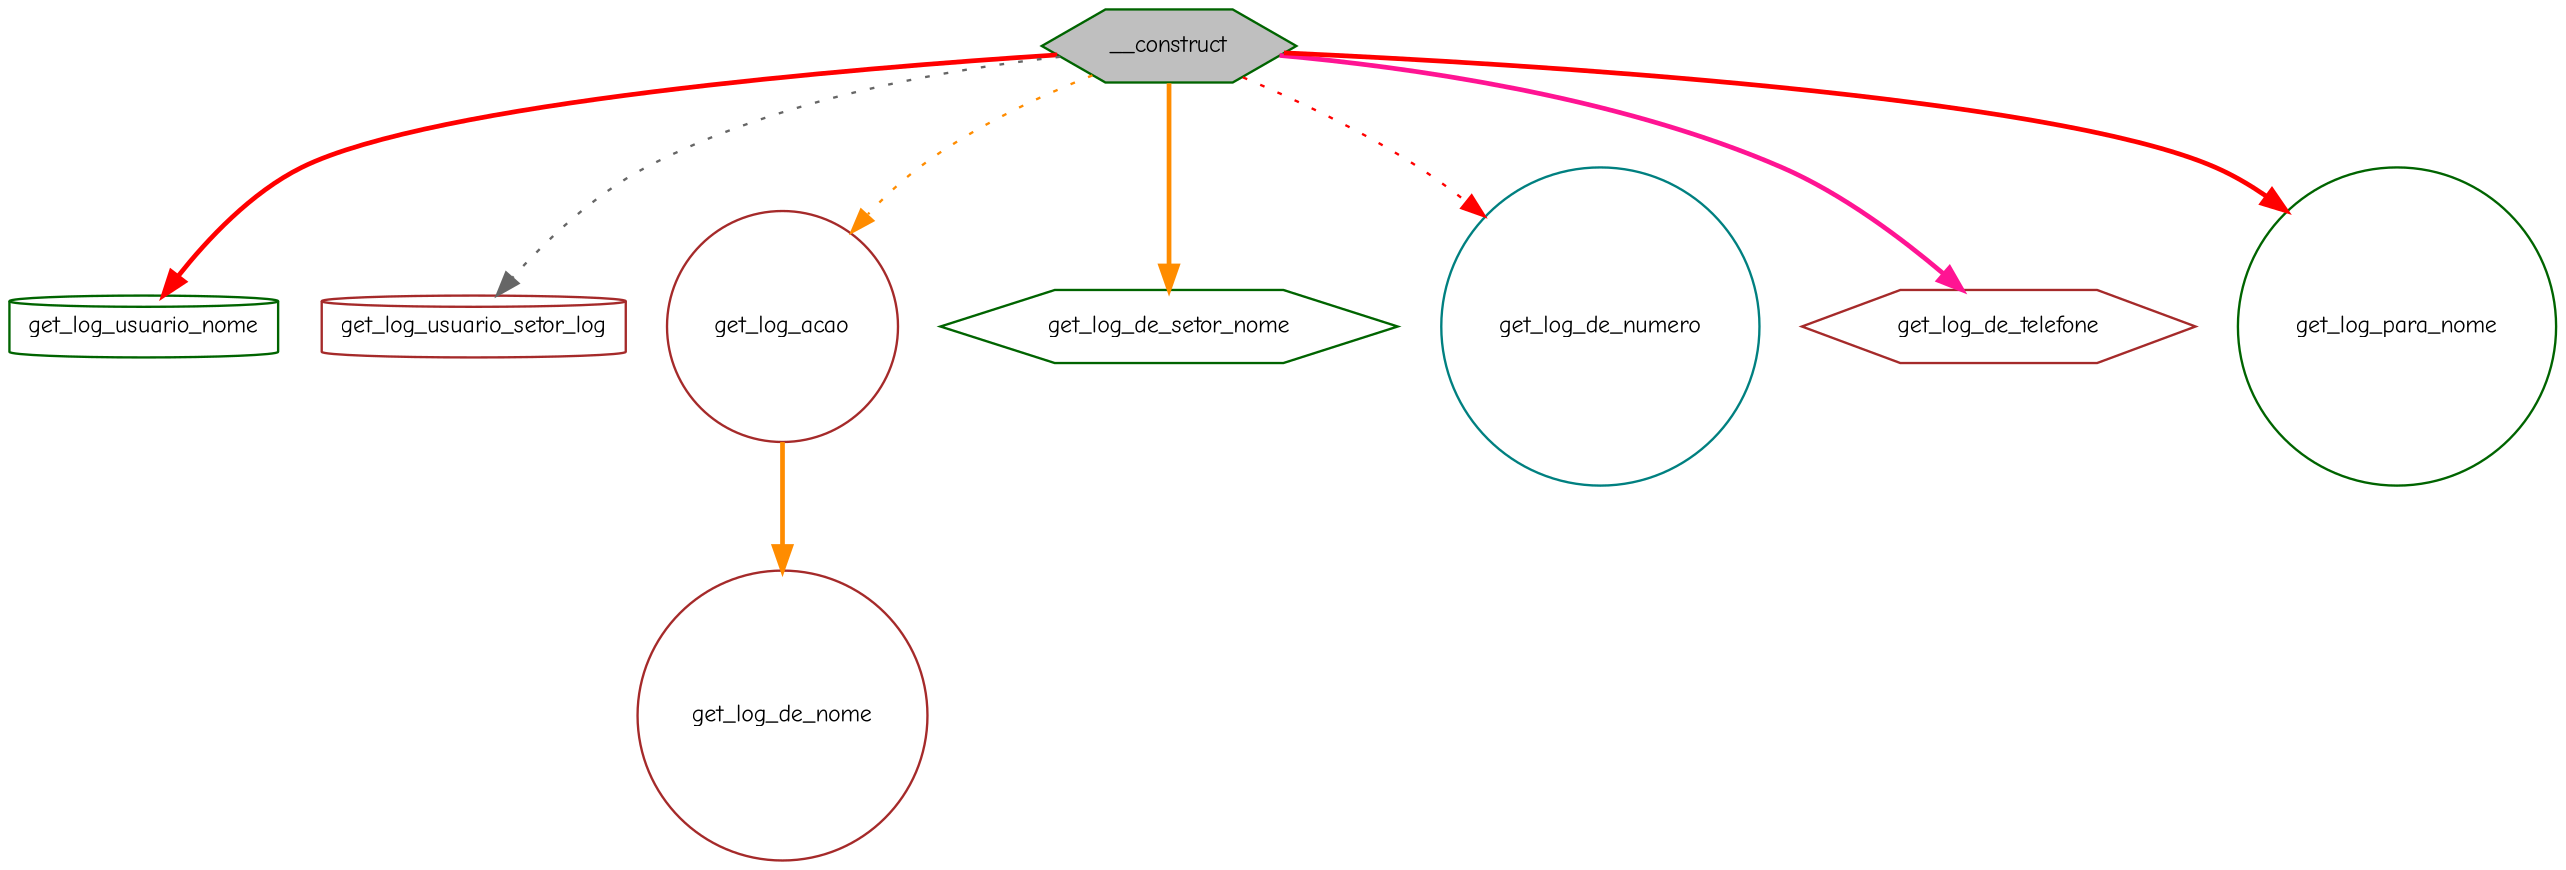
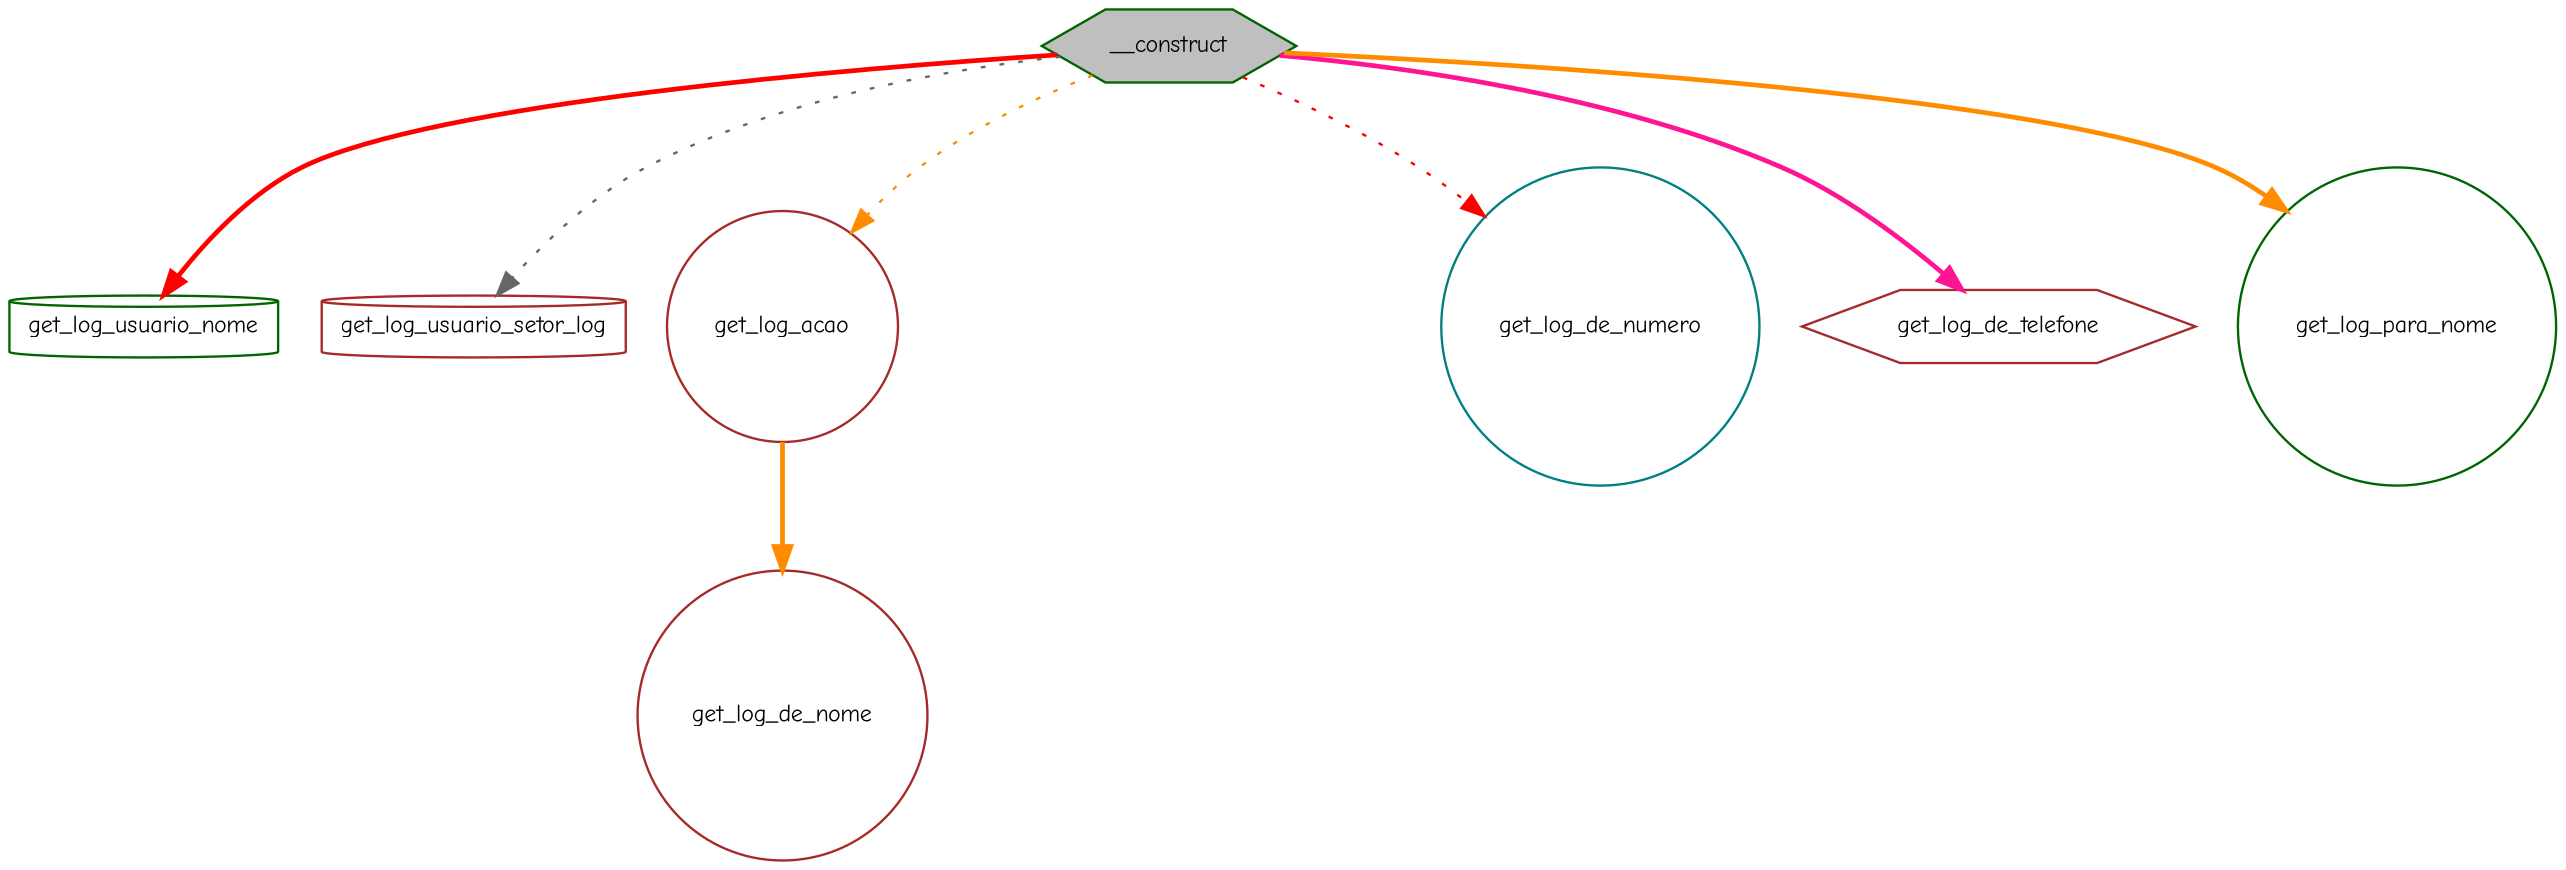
(1782, 88) -> (1782, 88)
(1169, 327) -> none
